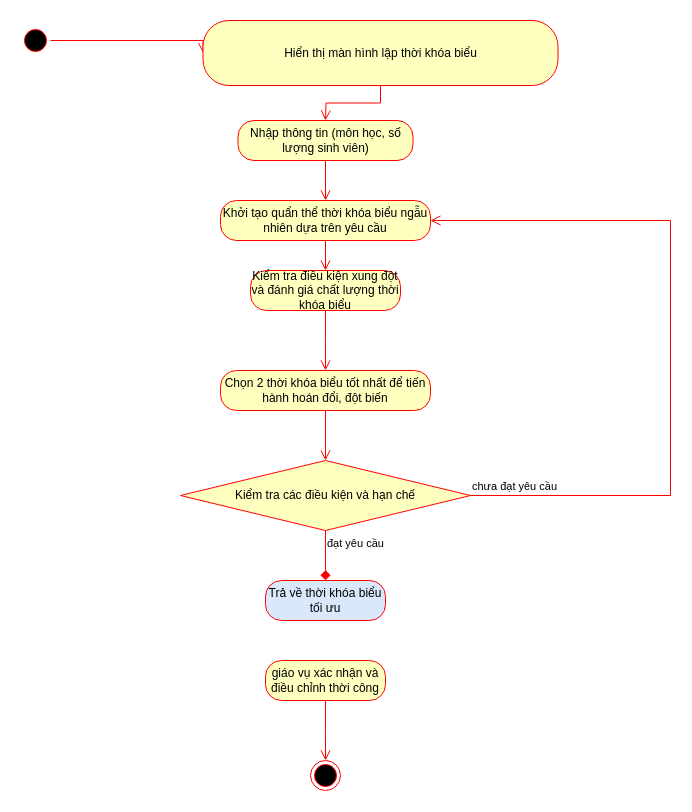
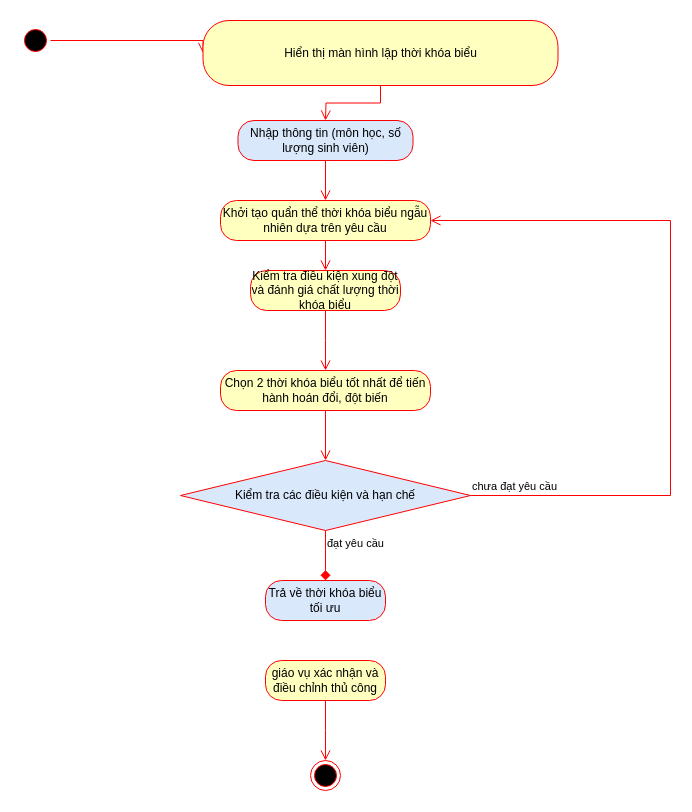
(326, 141) -> (326, 141)
(326, 496) -> (326, 496)
(326, 681) -> (326, 681)
